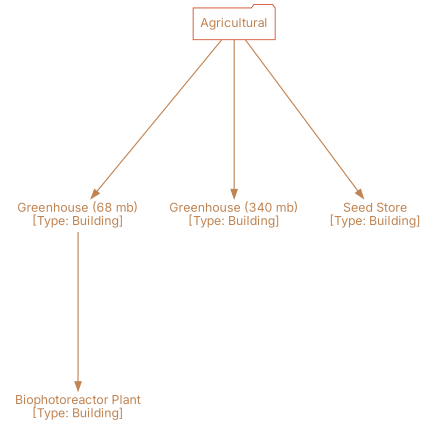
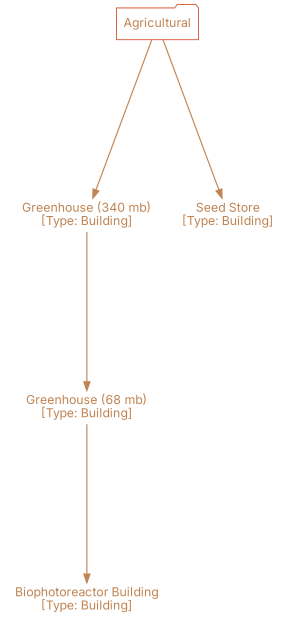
(159, 116) -> (87, 307)
(78, 407) -> (87, 600)
